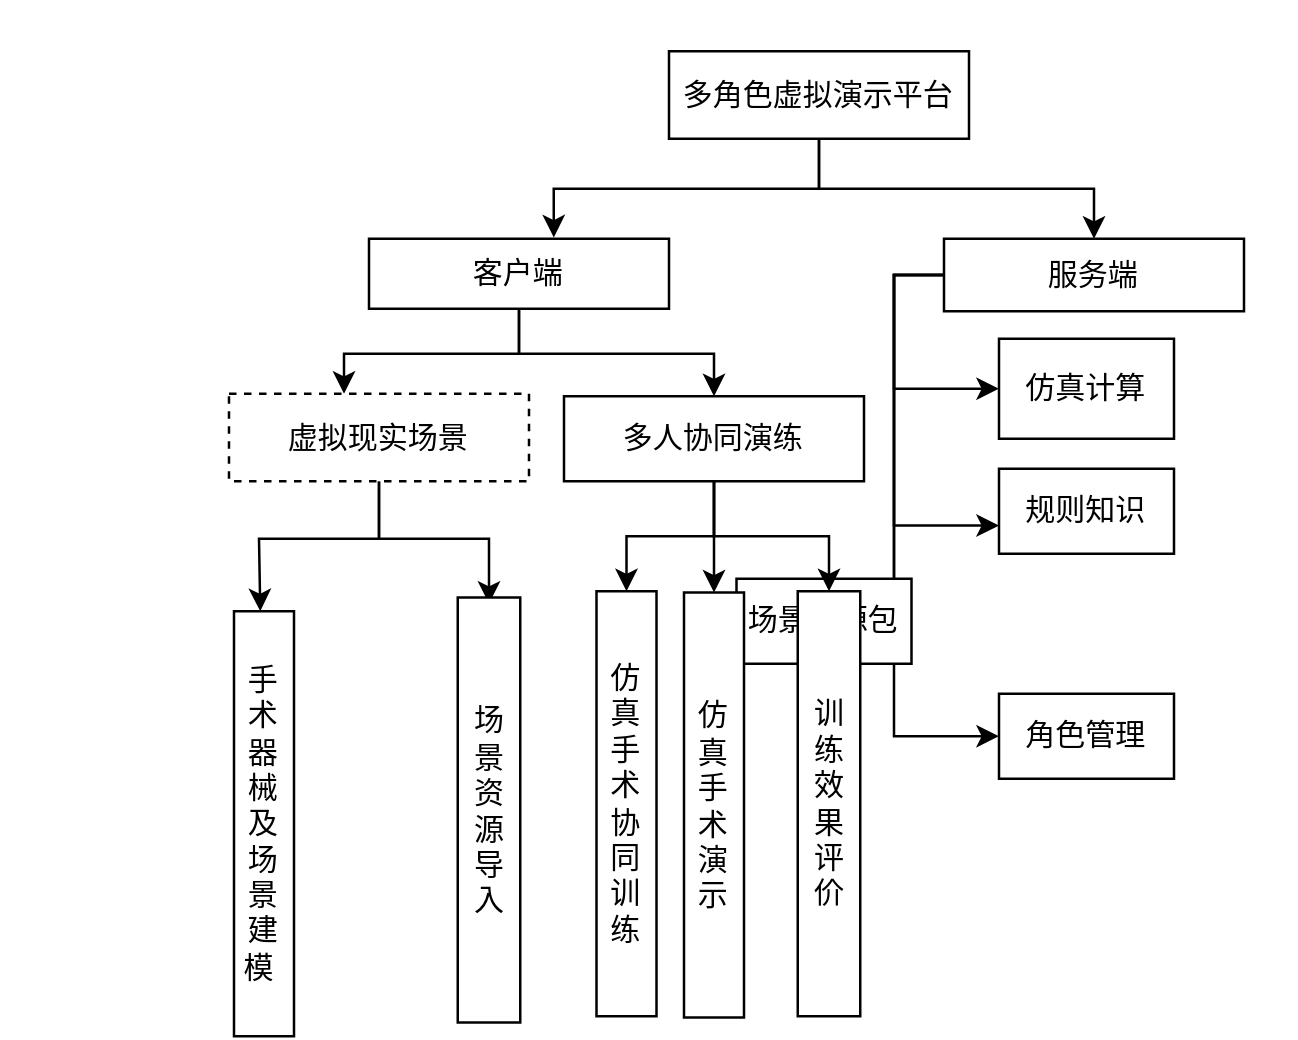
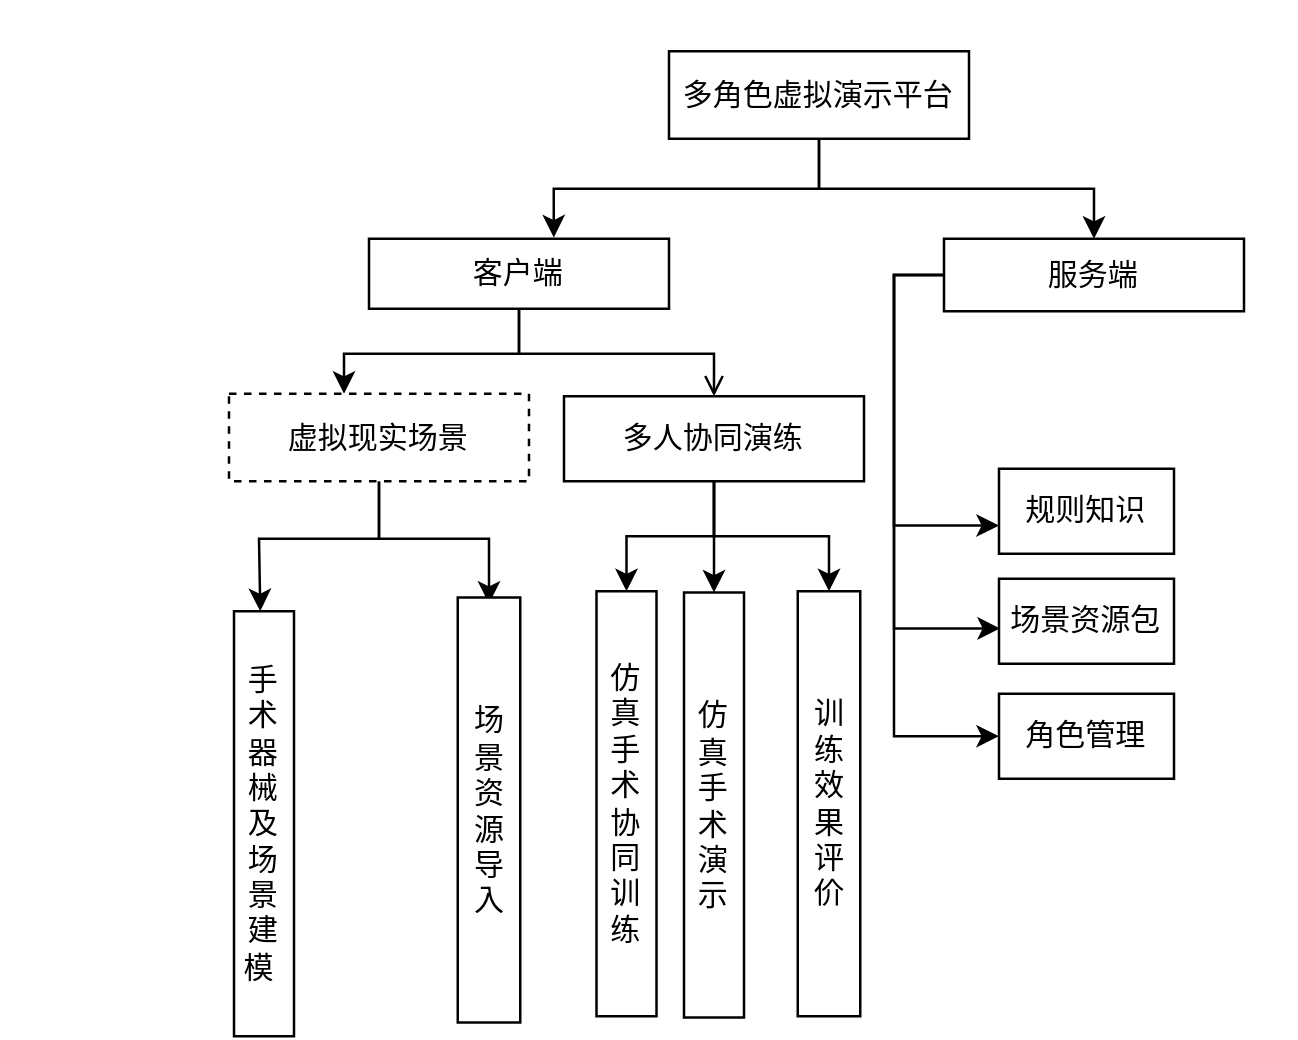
(714, 378) -> (714, 381)
(940, 389) -> none
(1086, 389) -> none
(824, 621) -> (1086, 621)
